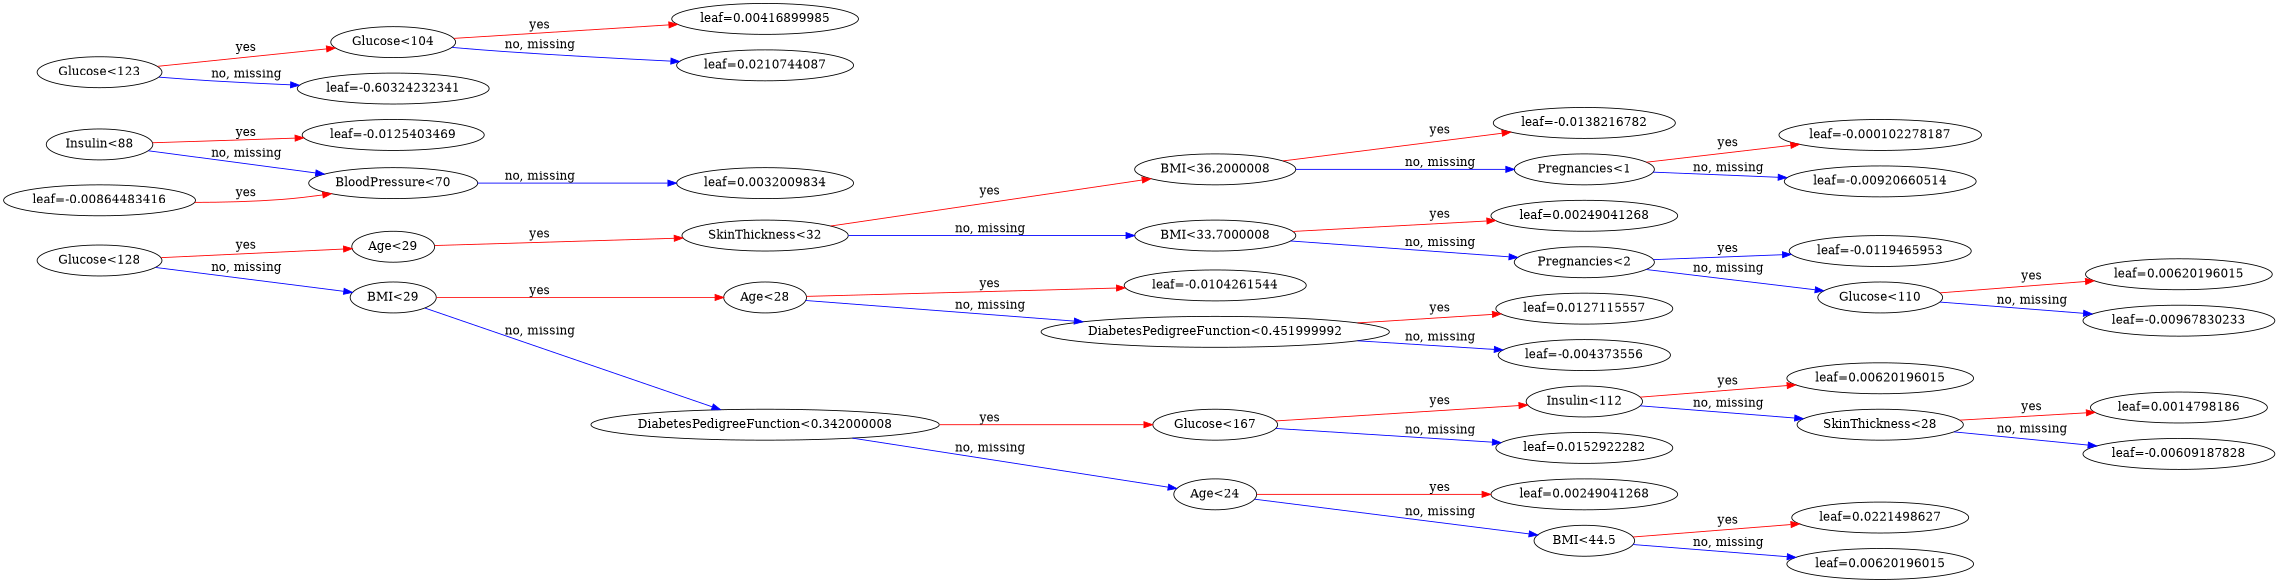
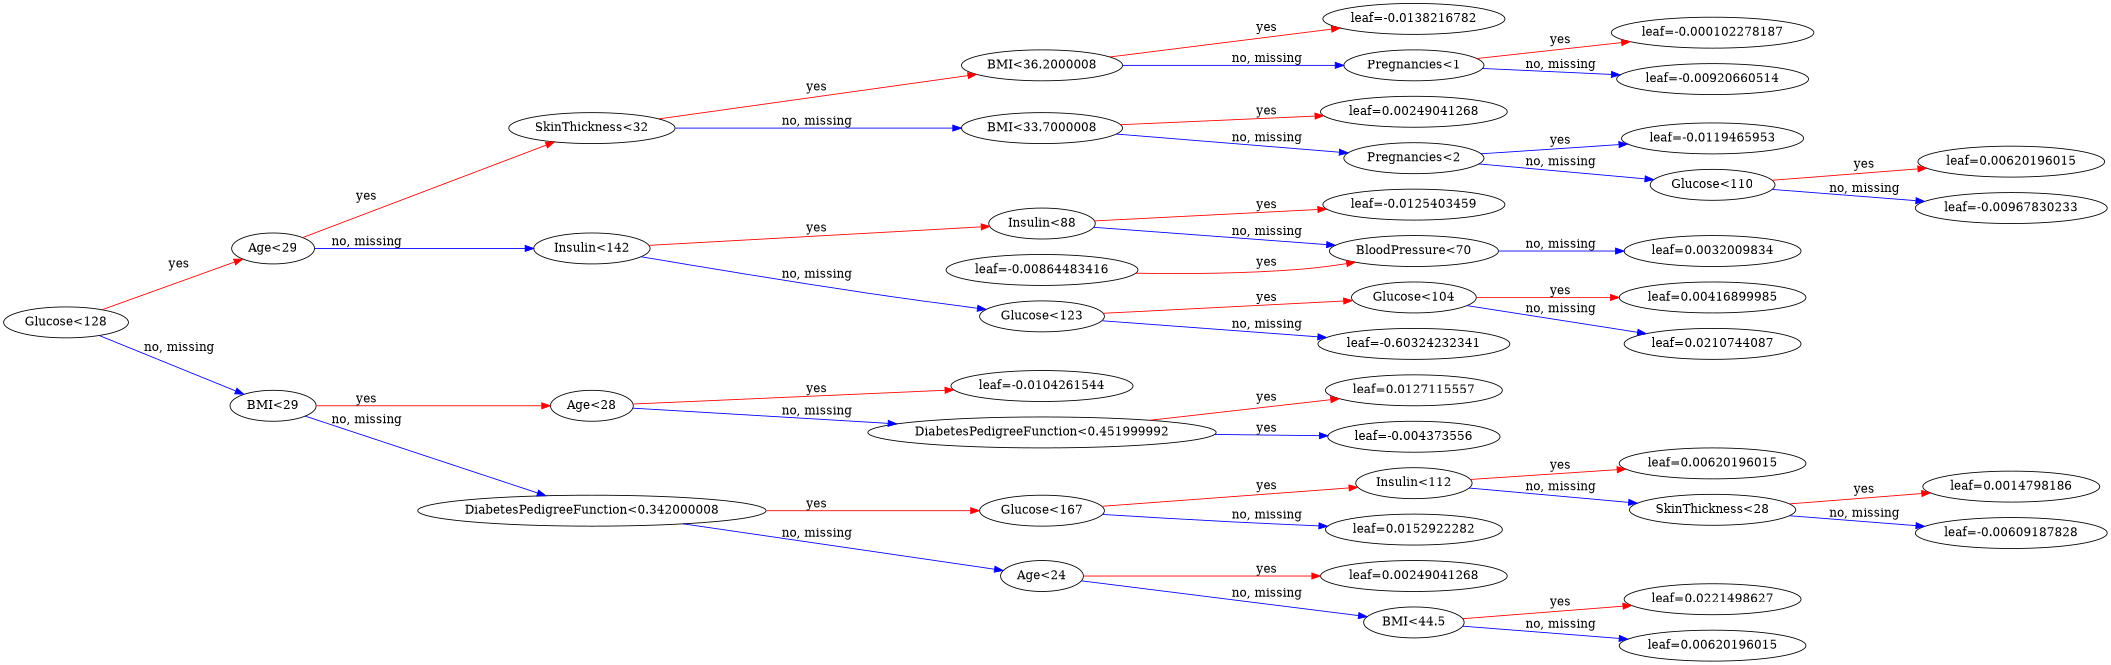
(393, 135) -> (1414, 205)
none -> (592, 248)
(1440, 337) -> (1267, 429)
